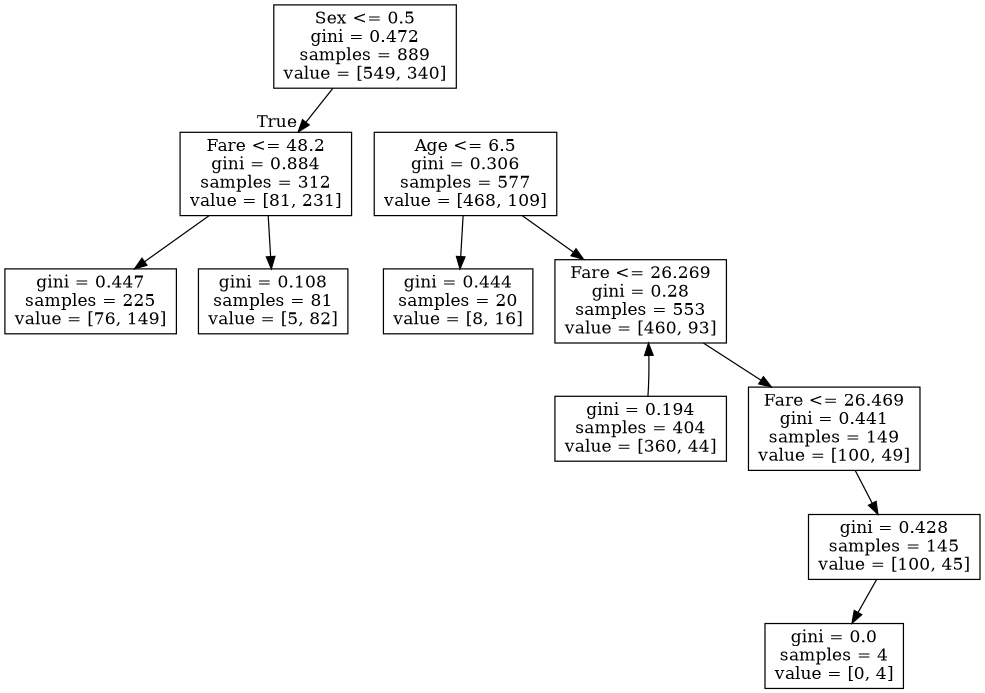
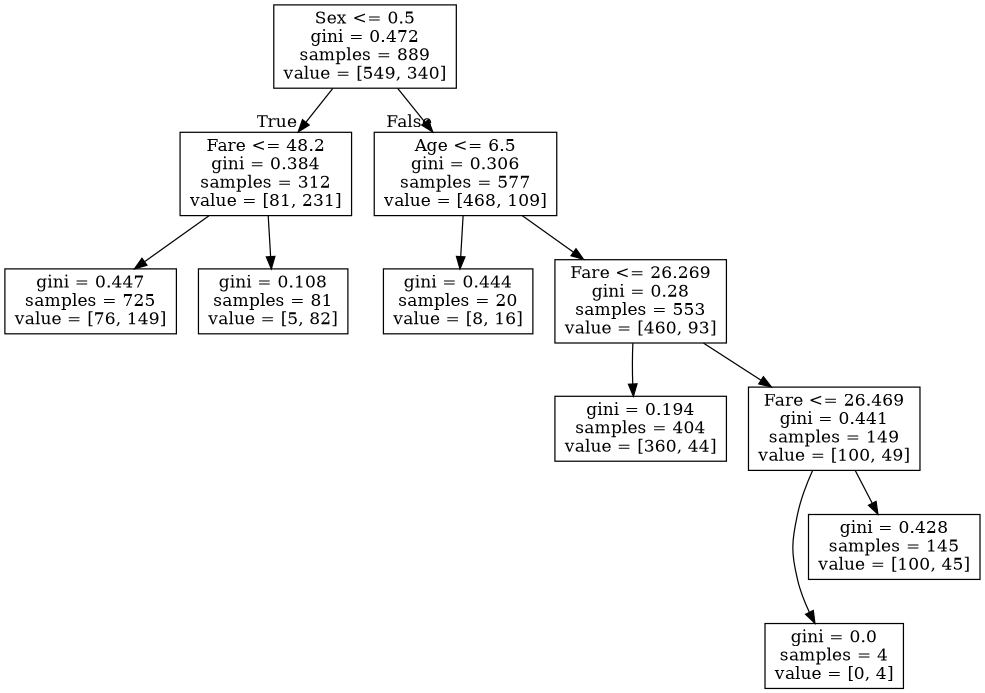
none -> (411, 105)
(266, 174) -> (266, 174)
(91, 301) -> (91, 301)
(649, 376) -> (632, 364)
(867, 596) -> (793, 541)
